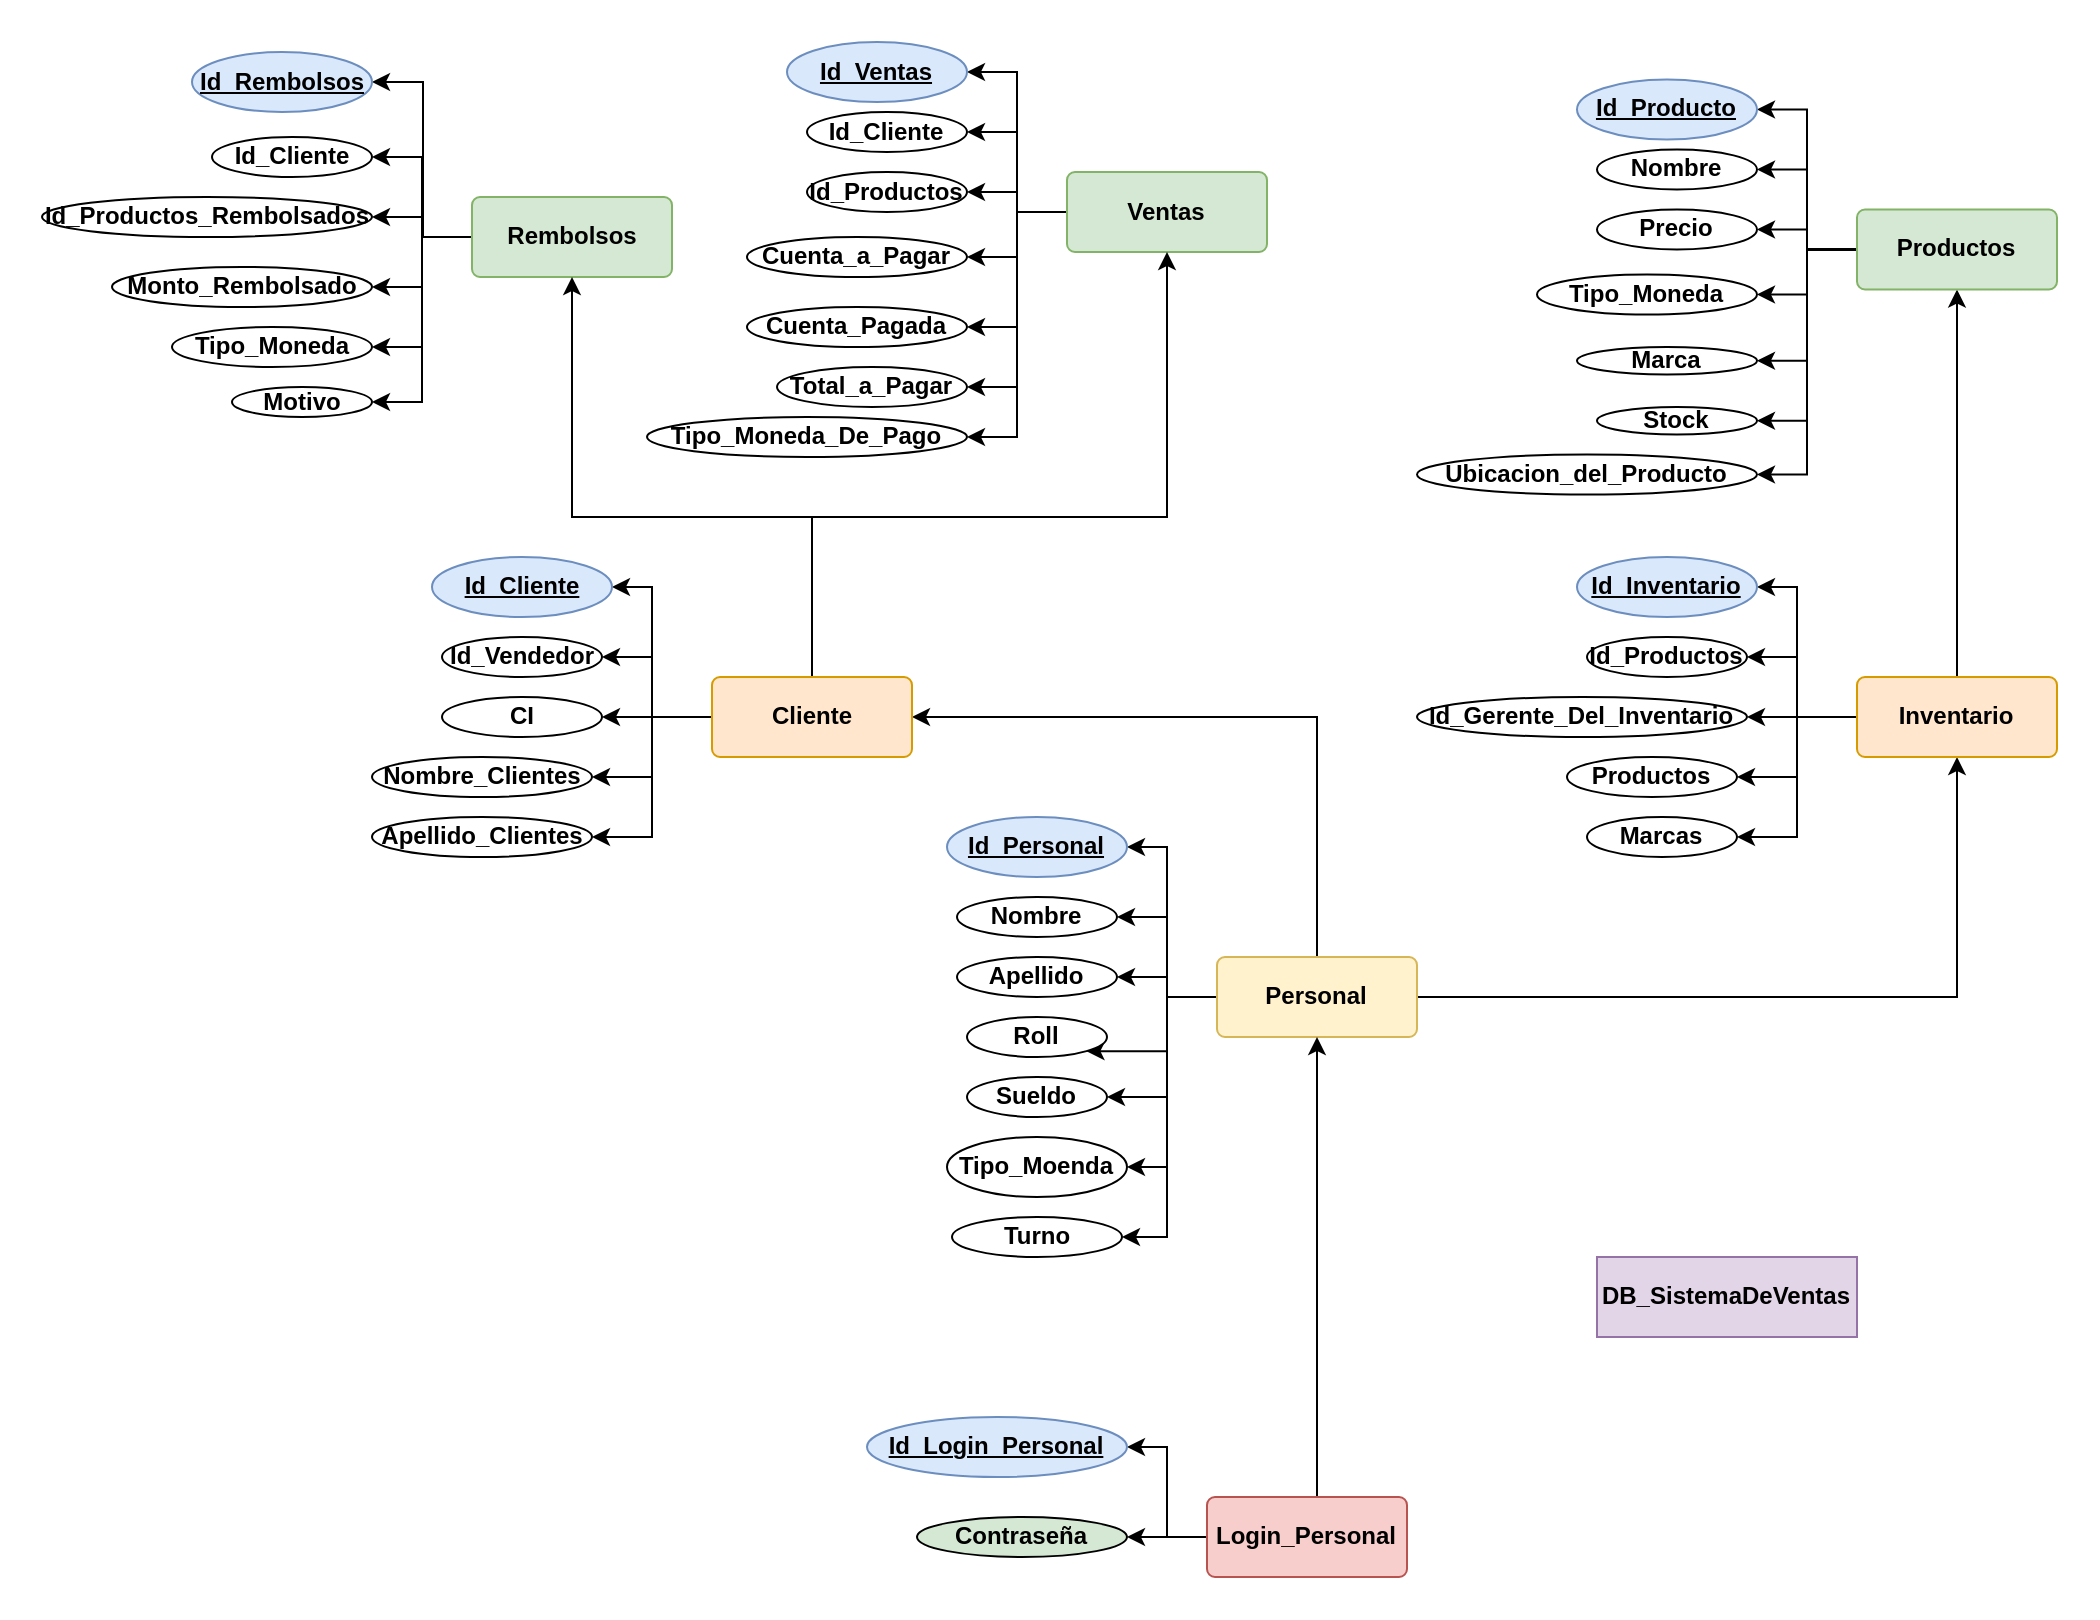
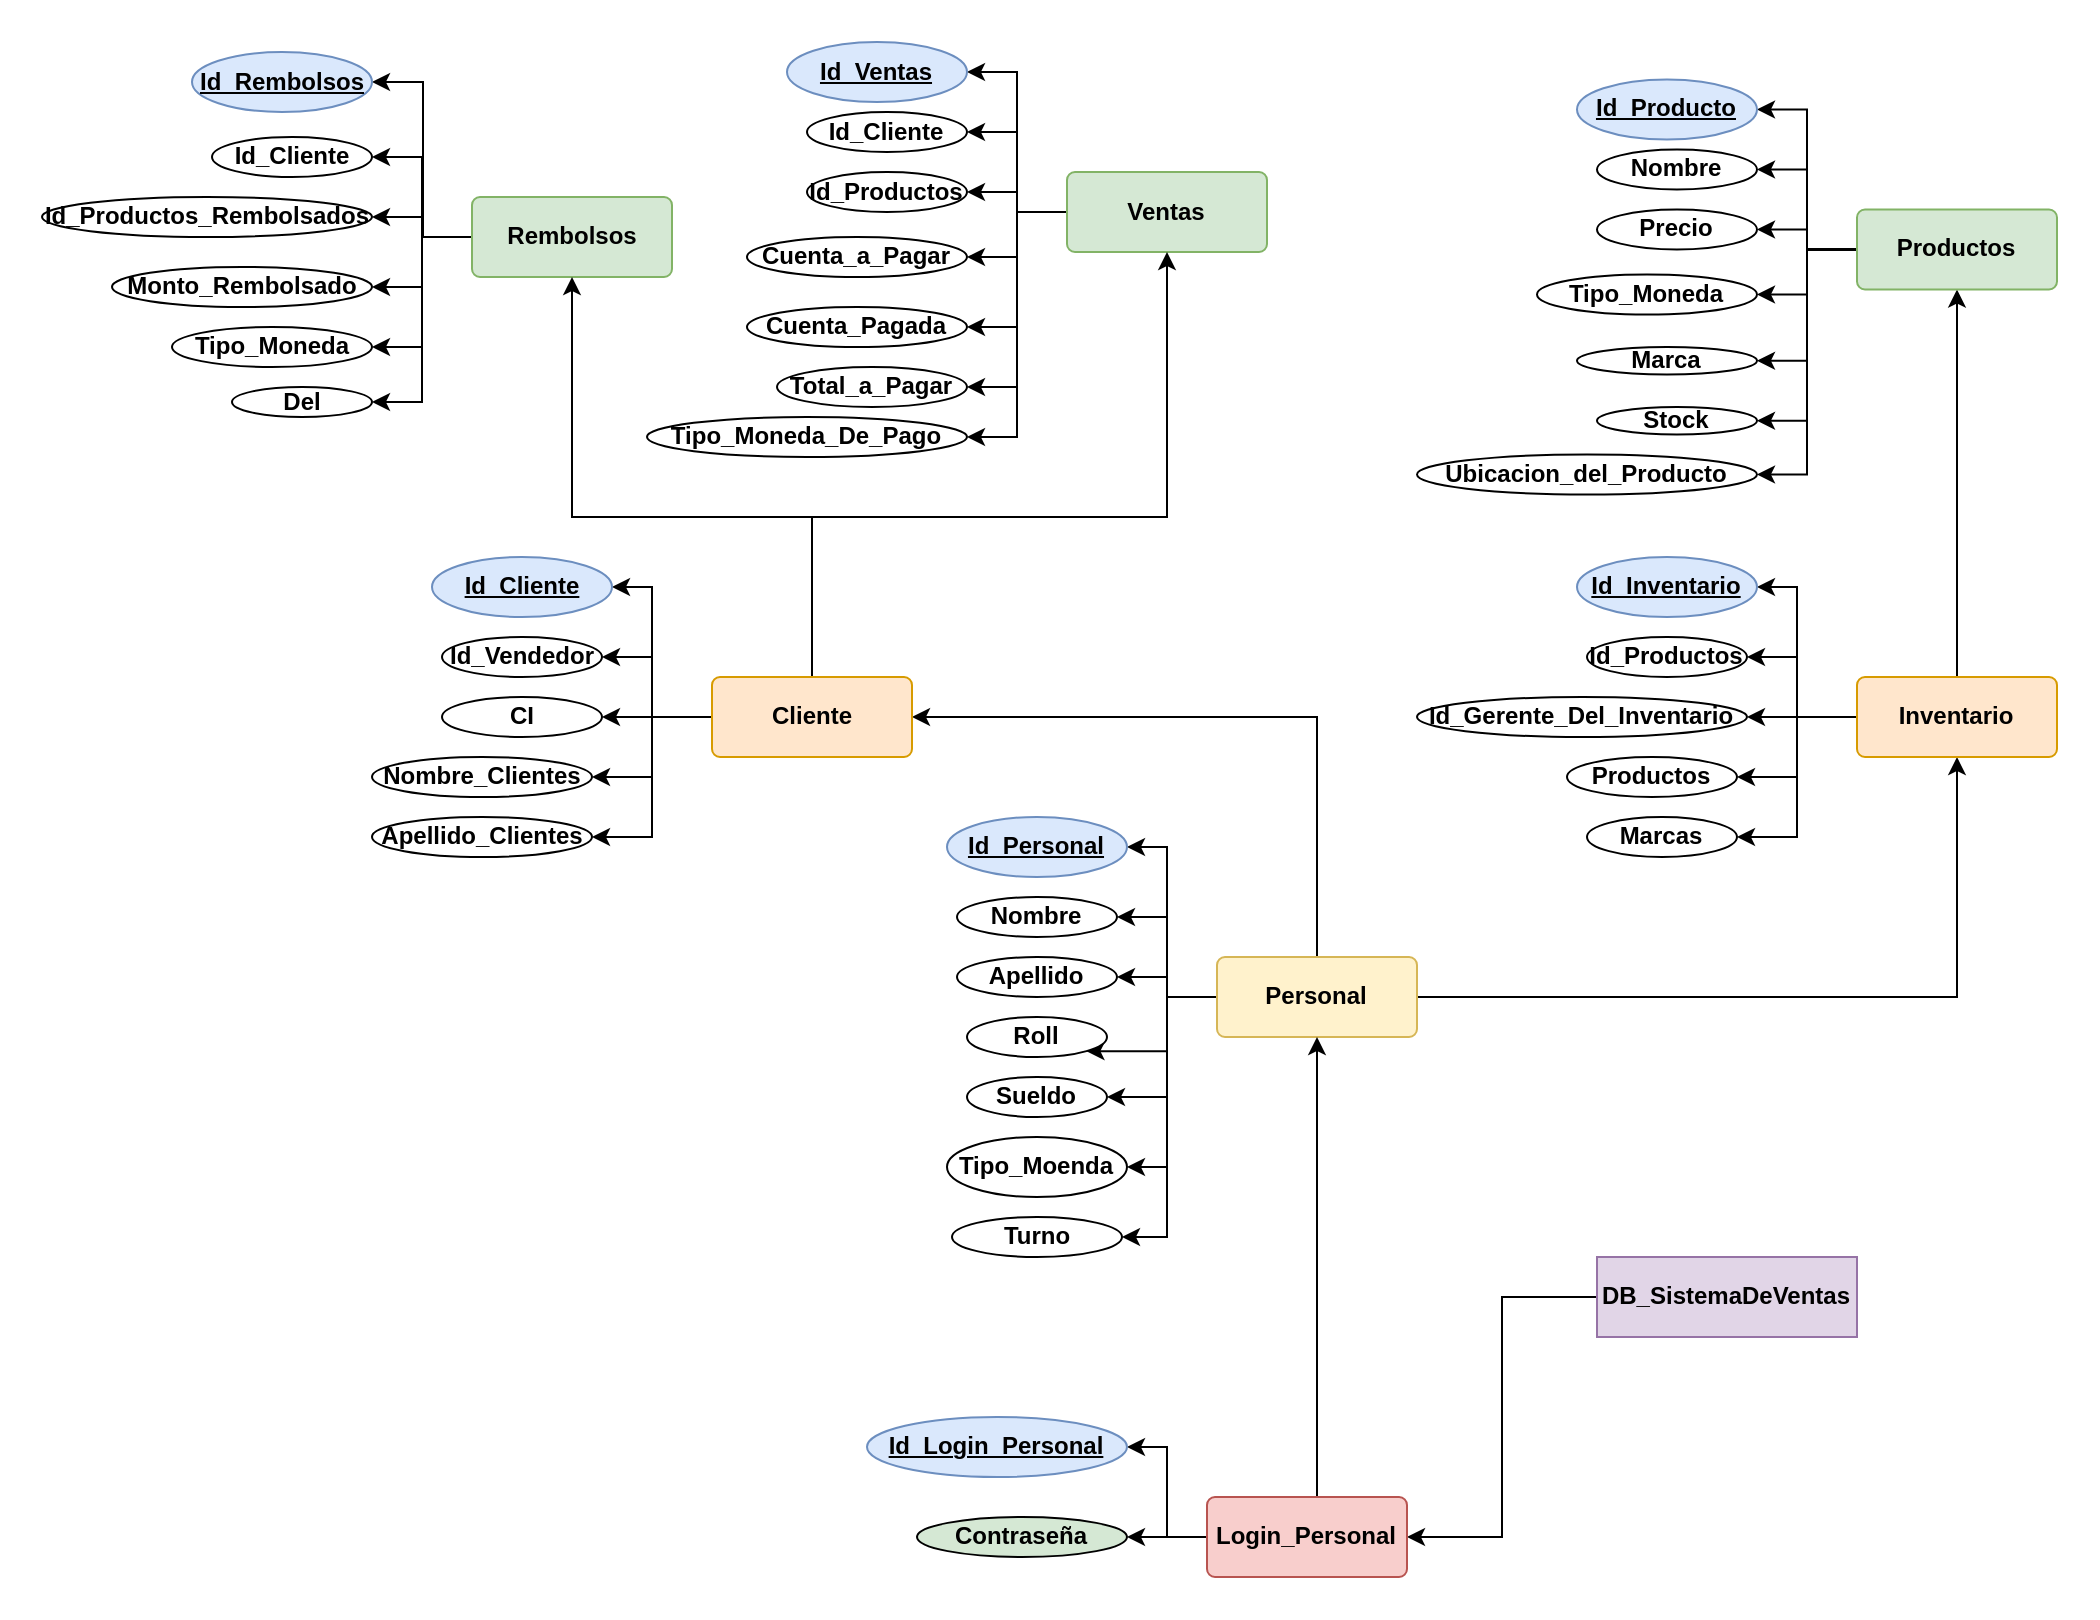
(303, 403) -> (303, 403)
none -> (1502, 1410)
